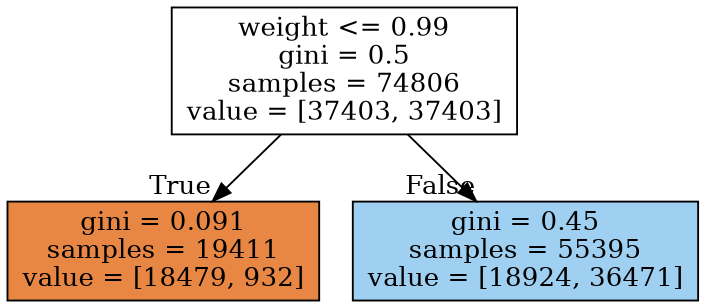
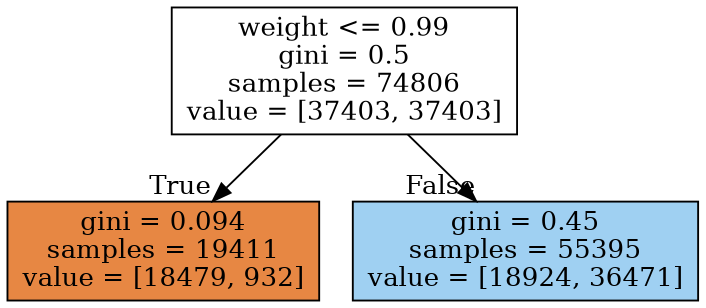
(163, 251) -> (163, 251)
